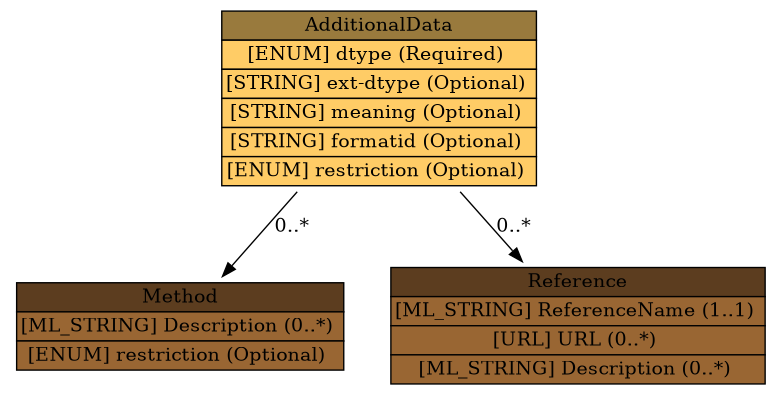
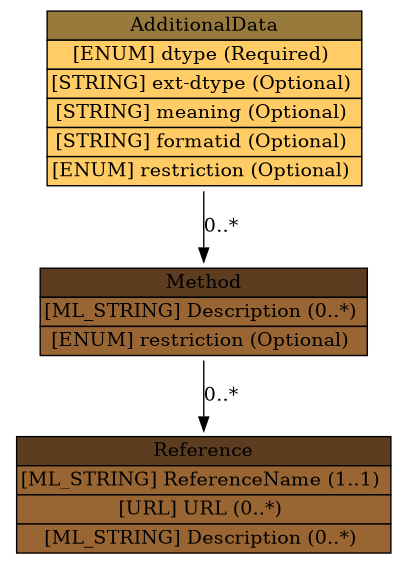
(486, 221) -> (204, 389)
